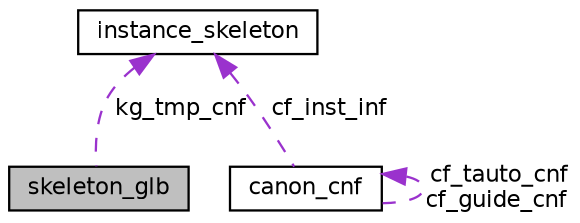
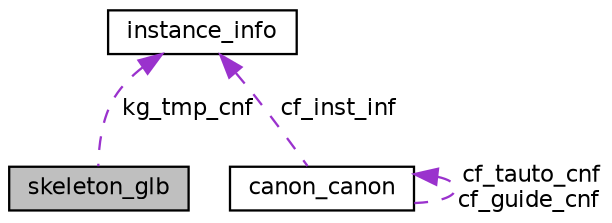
(198, 32) -> (202, 32)
(306, 189) -> (322, 189)
